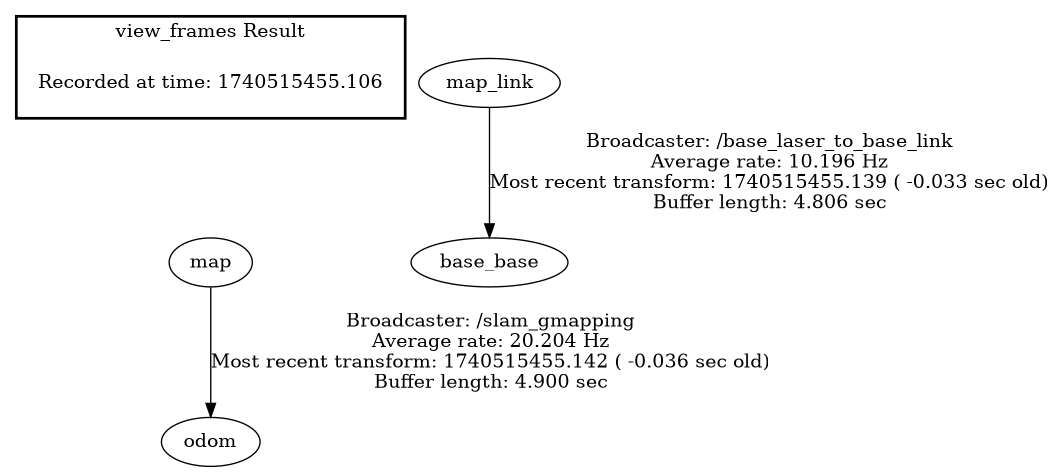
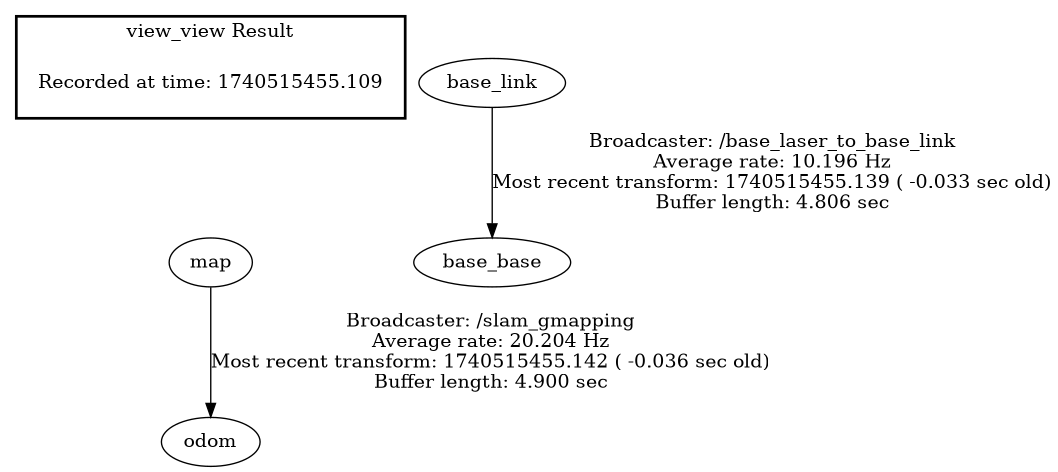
(211, 32) -> (211, 32)
(211, 83) -> (211, 83)
(490, 83) -> (492, 83)
